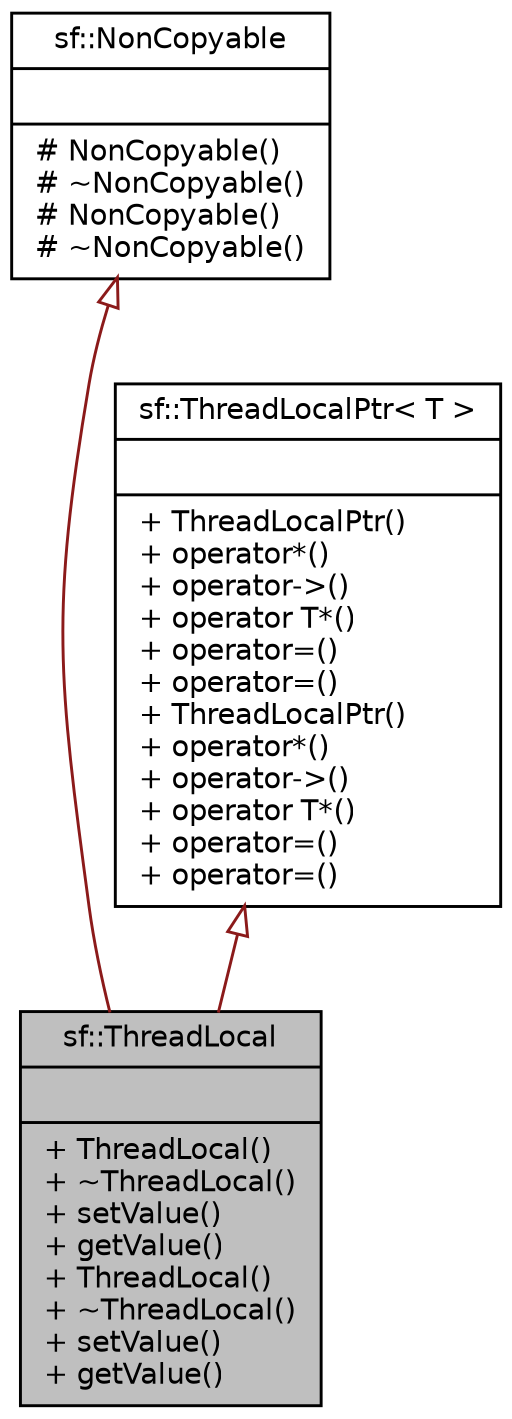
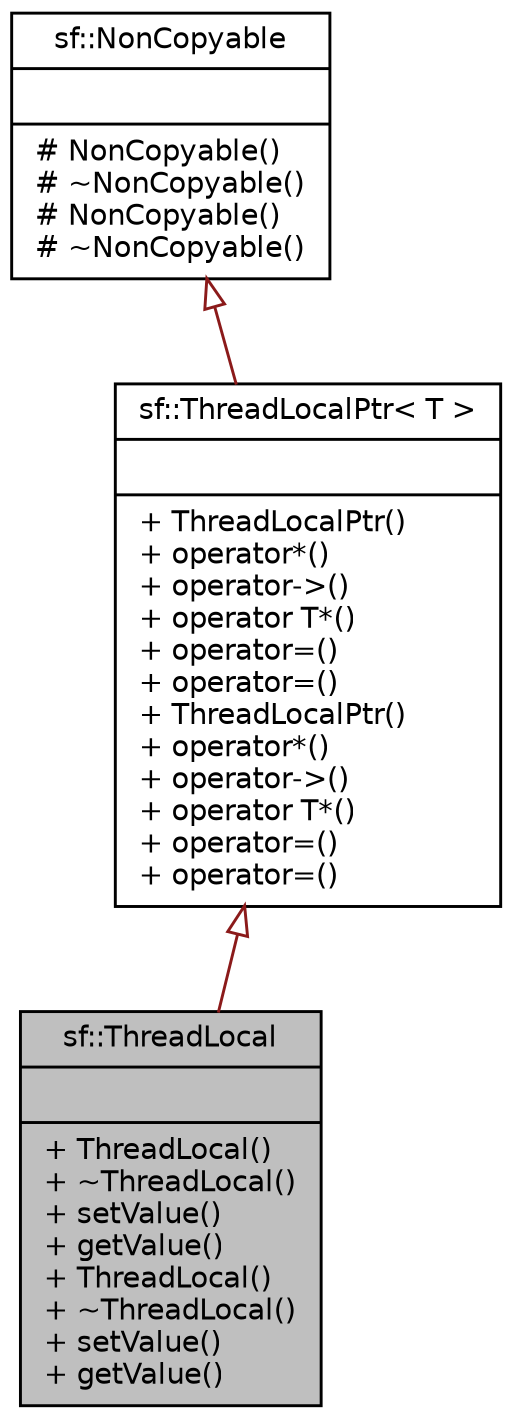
(64, 659) -> (226, 346)
